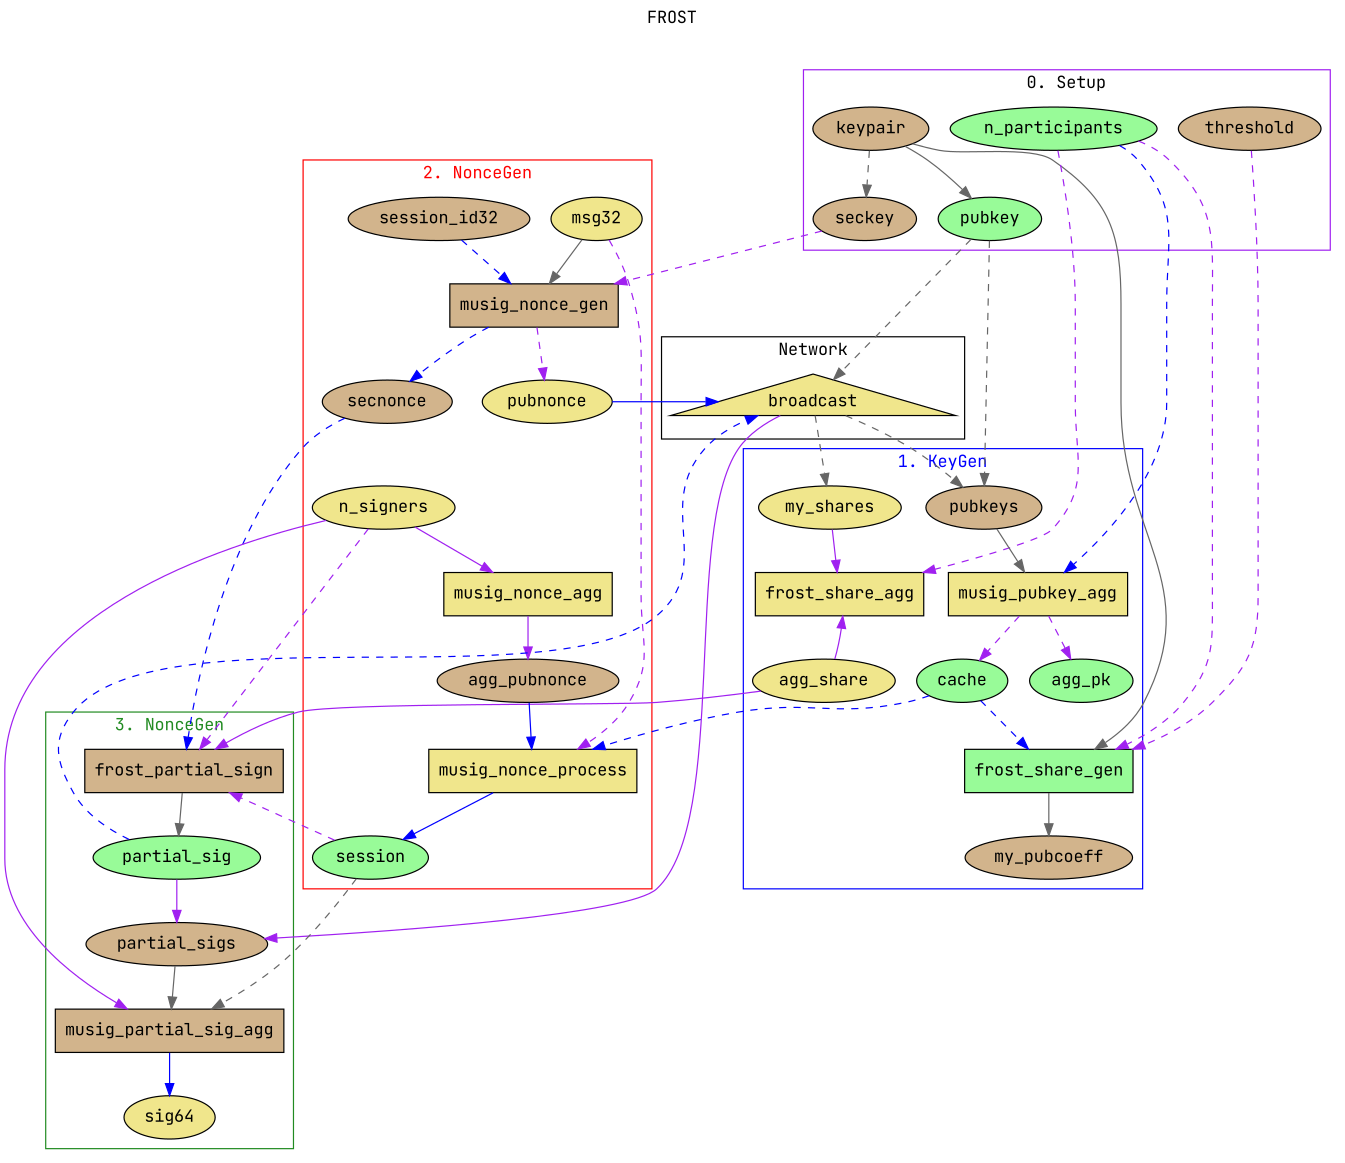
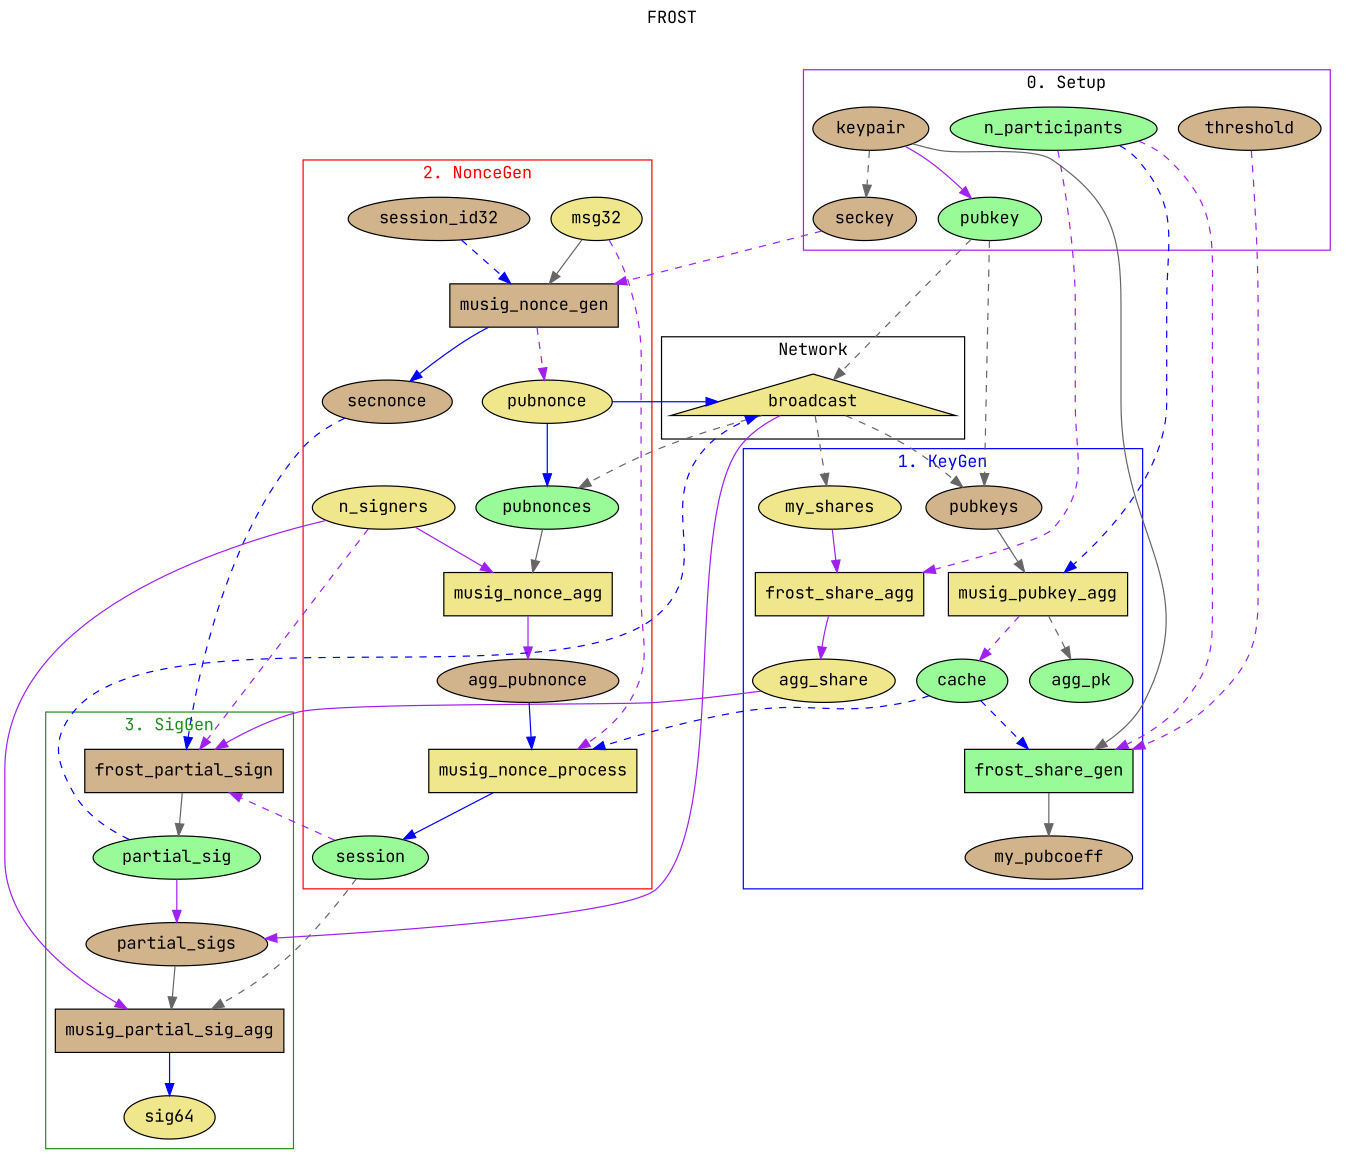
(935, 166) -> (935, 166)
(453, 349) -> (453, 349)
none -> (547, 508)
(1057, 632) -> (1057, 632)
(839, 644) -> (825, 631)
(170, 726) -> (170, 726)
